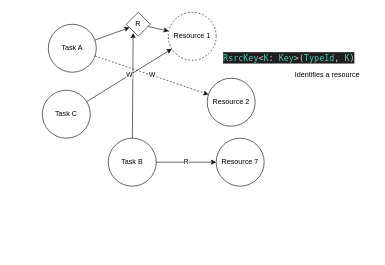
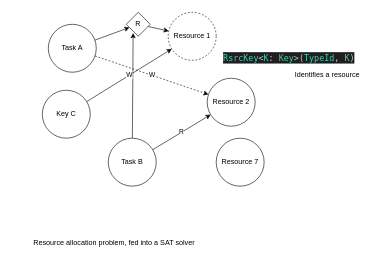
(66, 114) -> (66, 114)
(185, 162) -> (180, 134)
none -> (114, 243)
